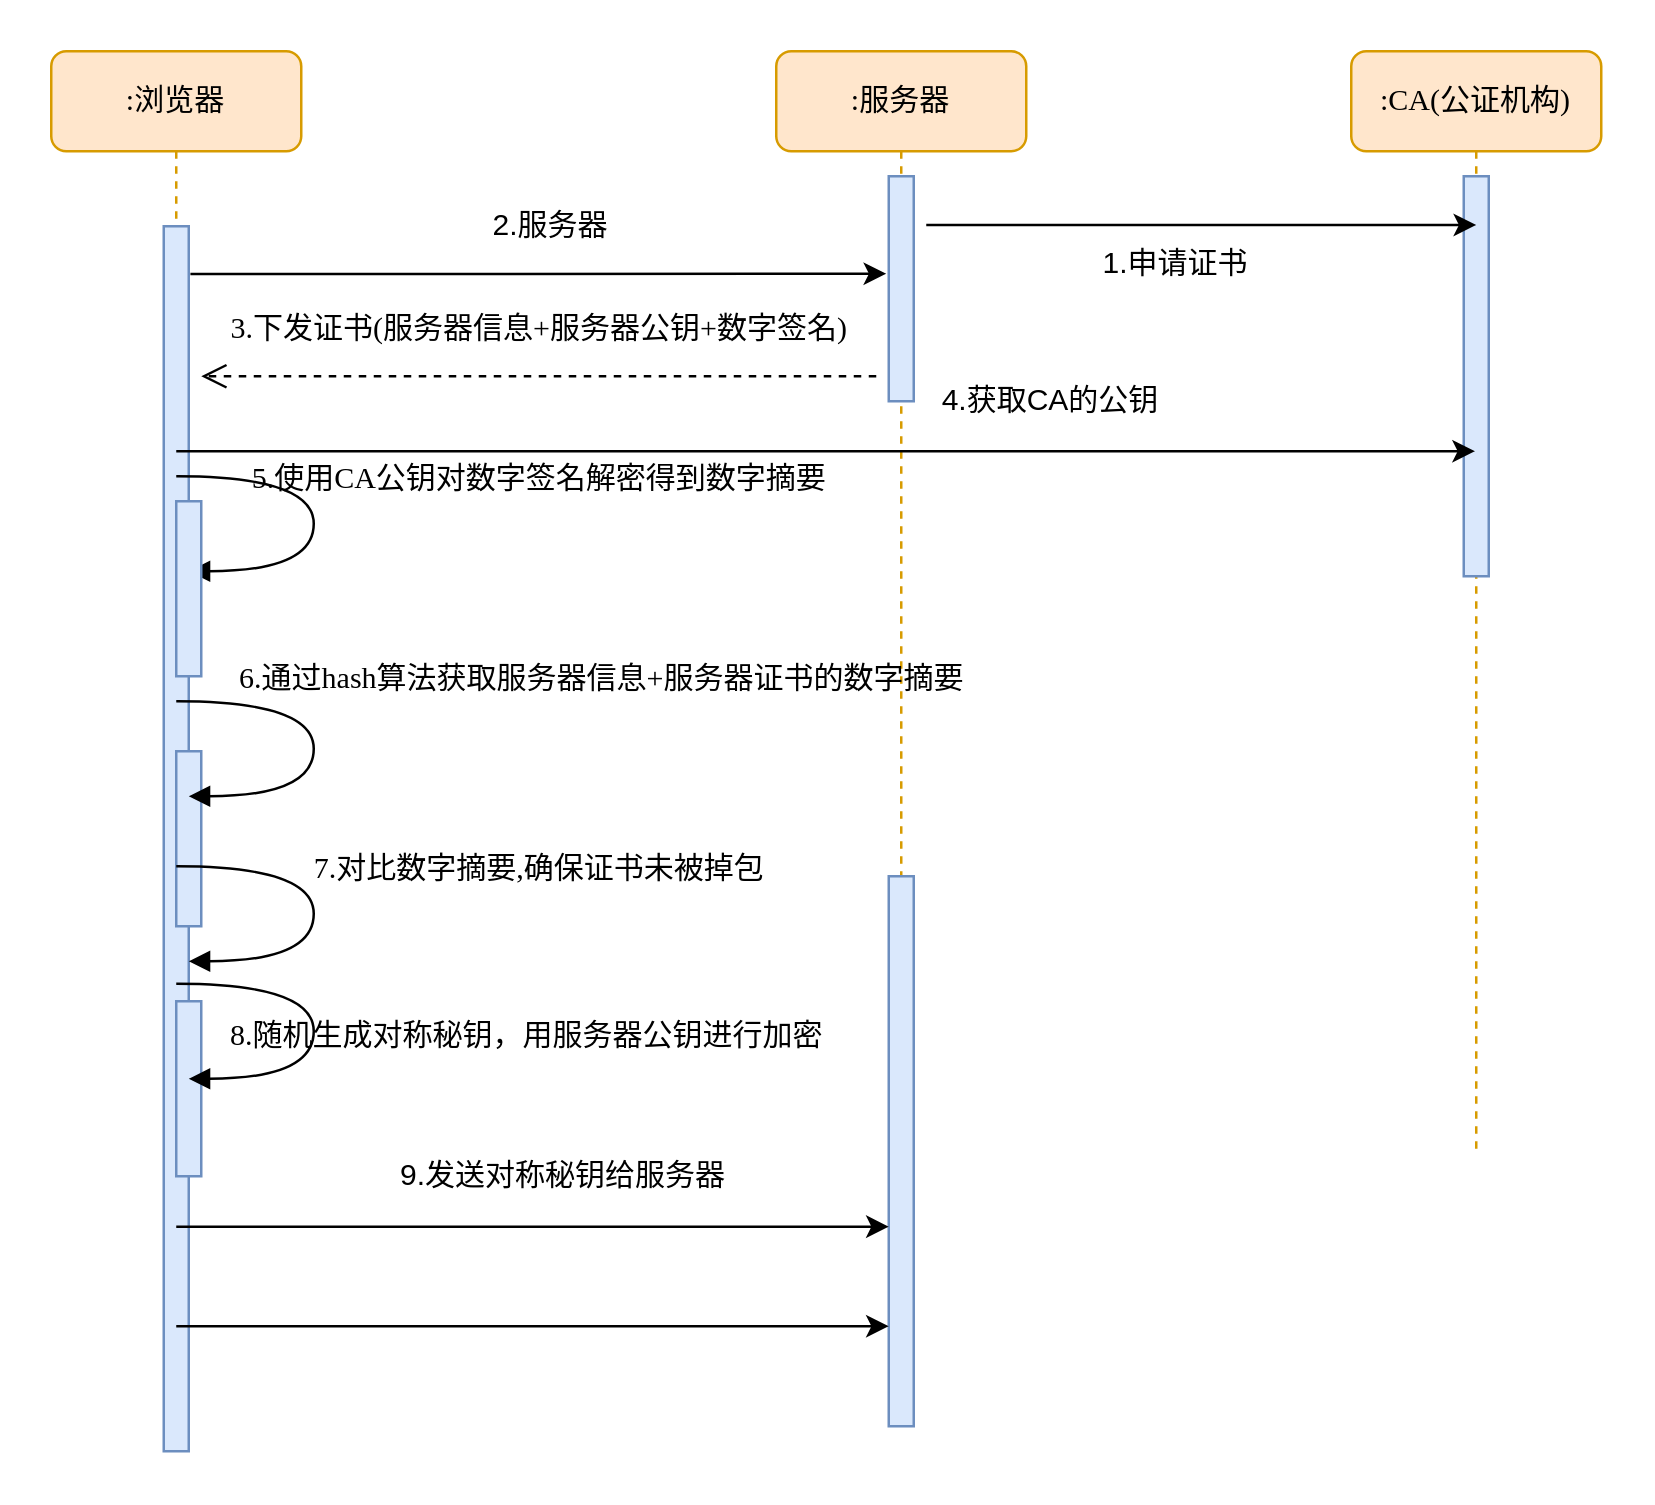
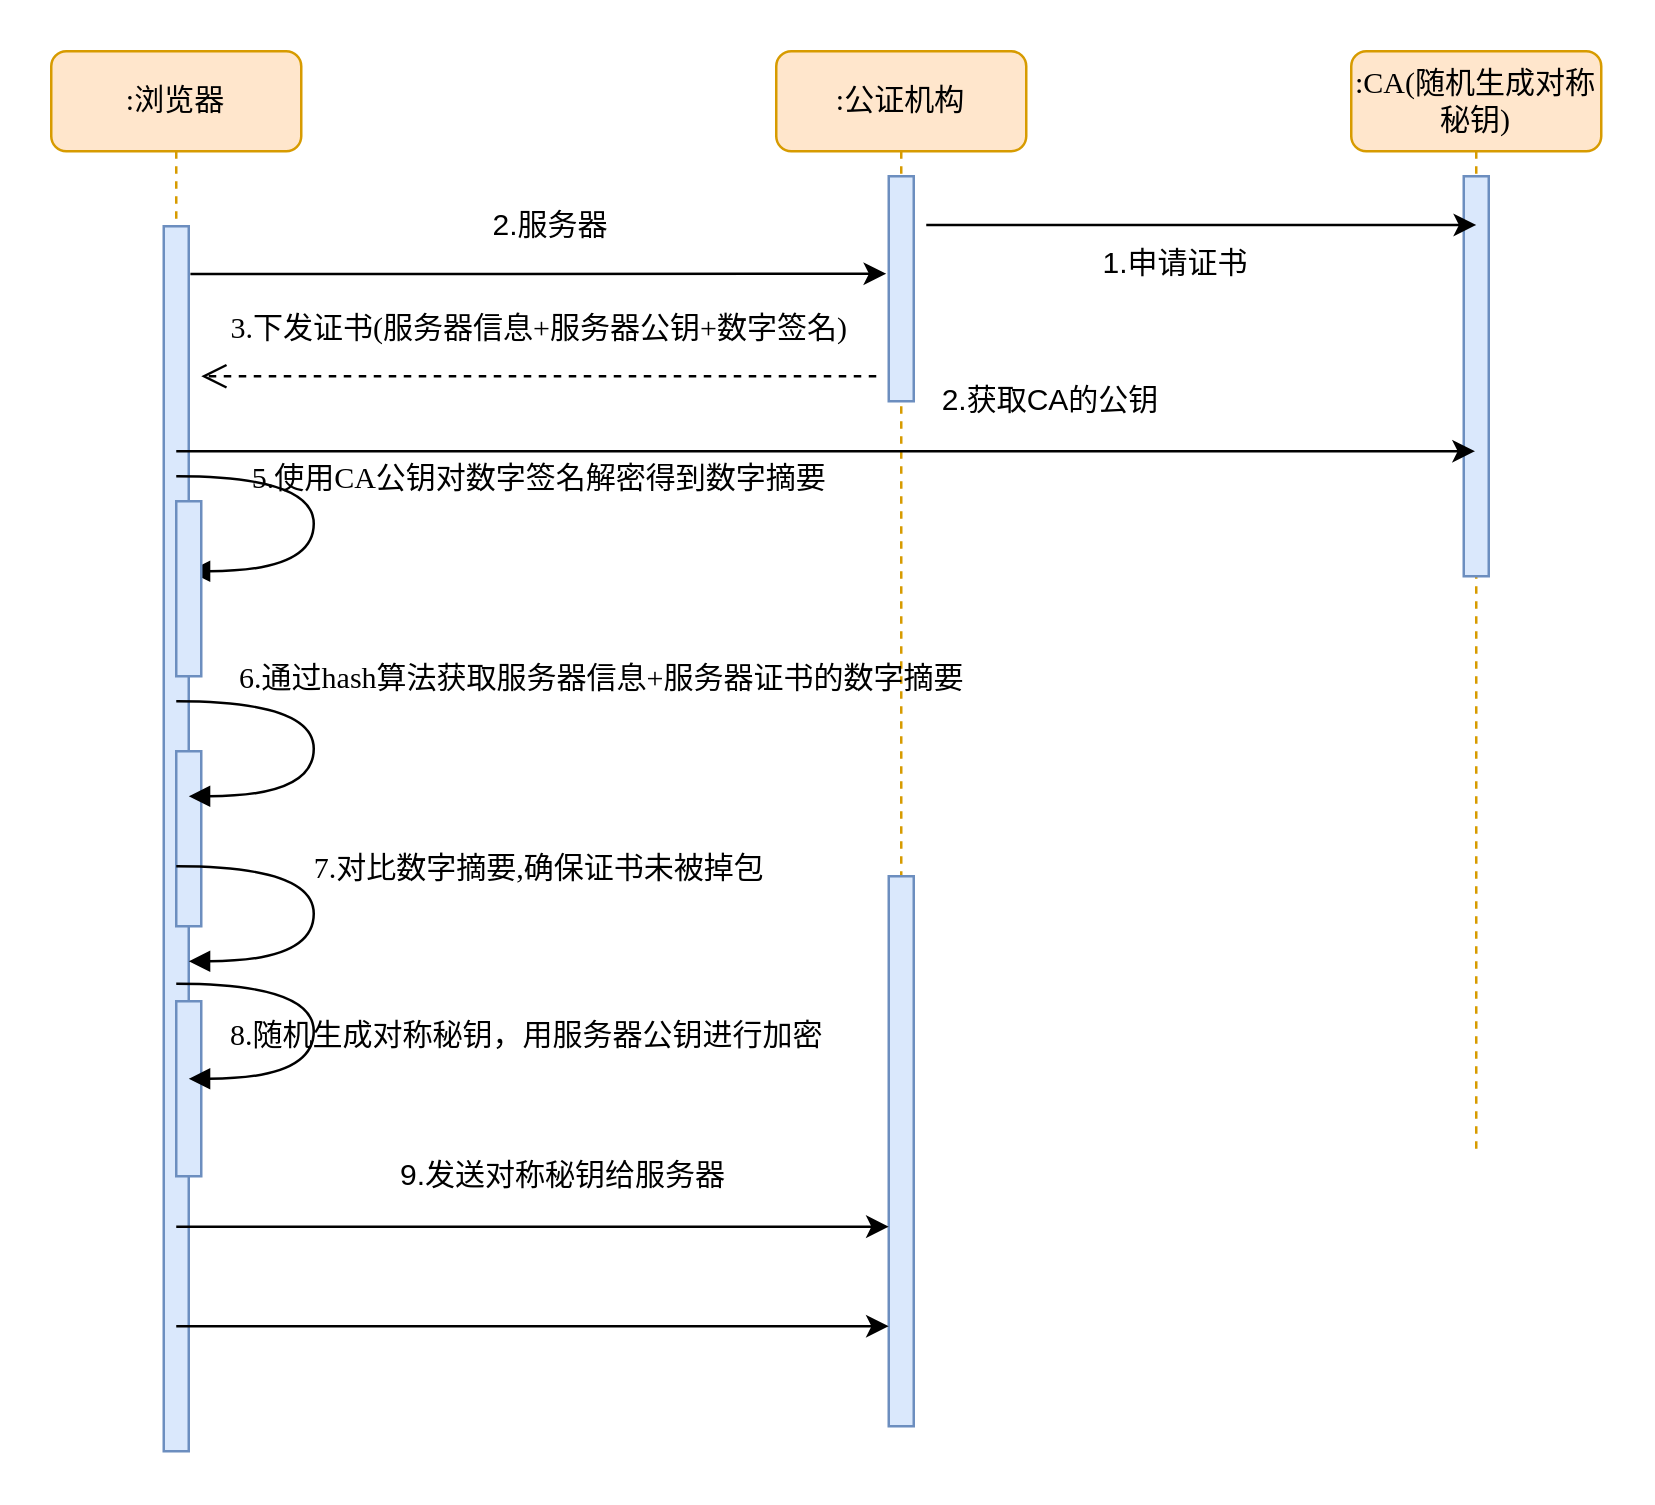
(901, 101) -> (901, 101)
(1476, 101) -> (1476, 101)
(1051, 401) -> (1051, 401)
